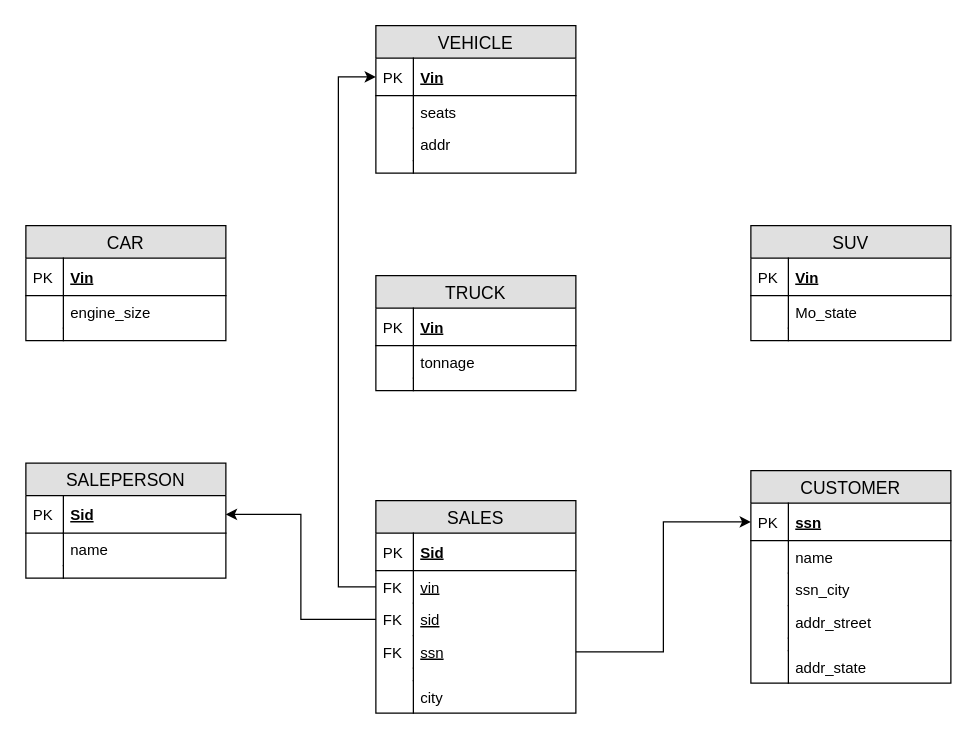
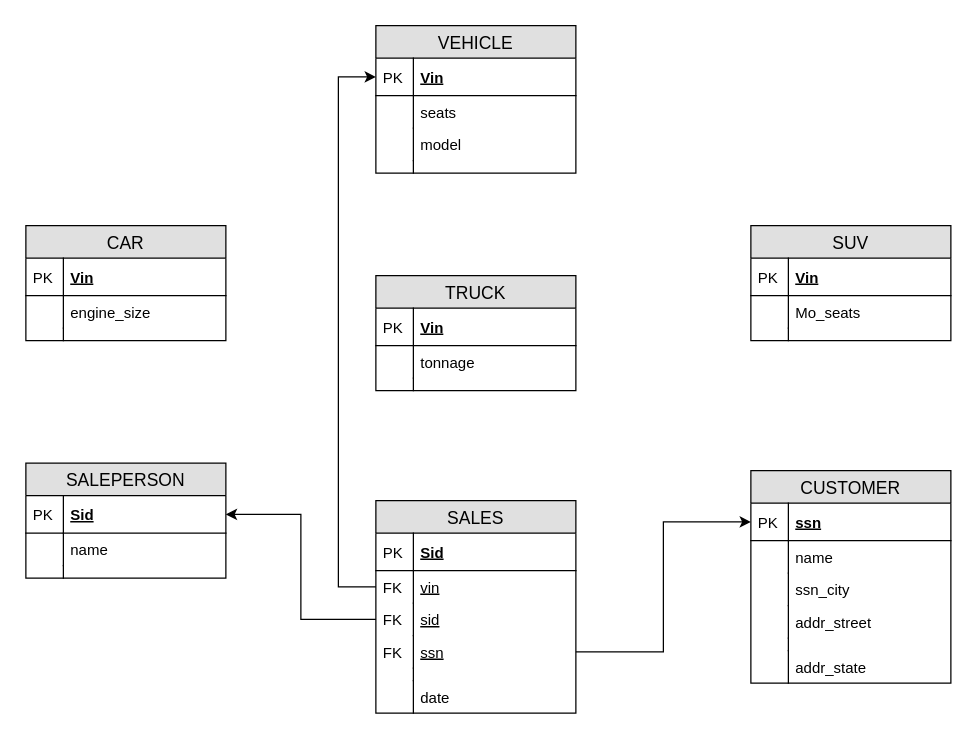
(437, 145) -> (439, 145)
(829, 313) -> (829, 313)
(435, 698) -> (437, 698)
